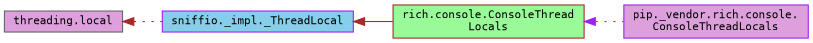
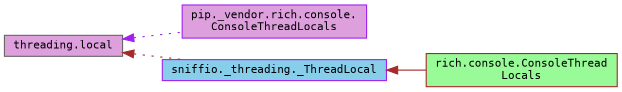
(258, 22) -> (274, 70)
(610, 22) -> (158, 35)
